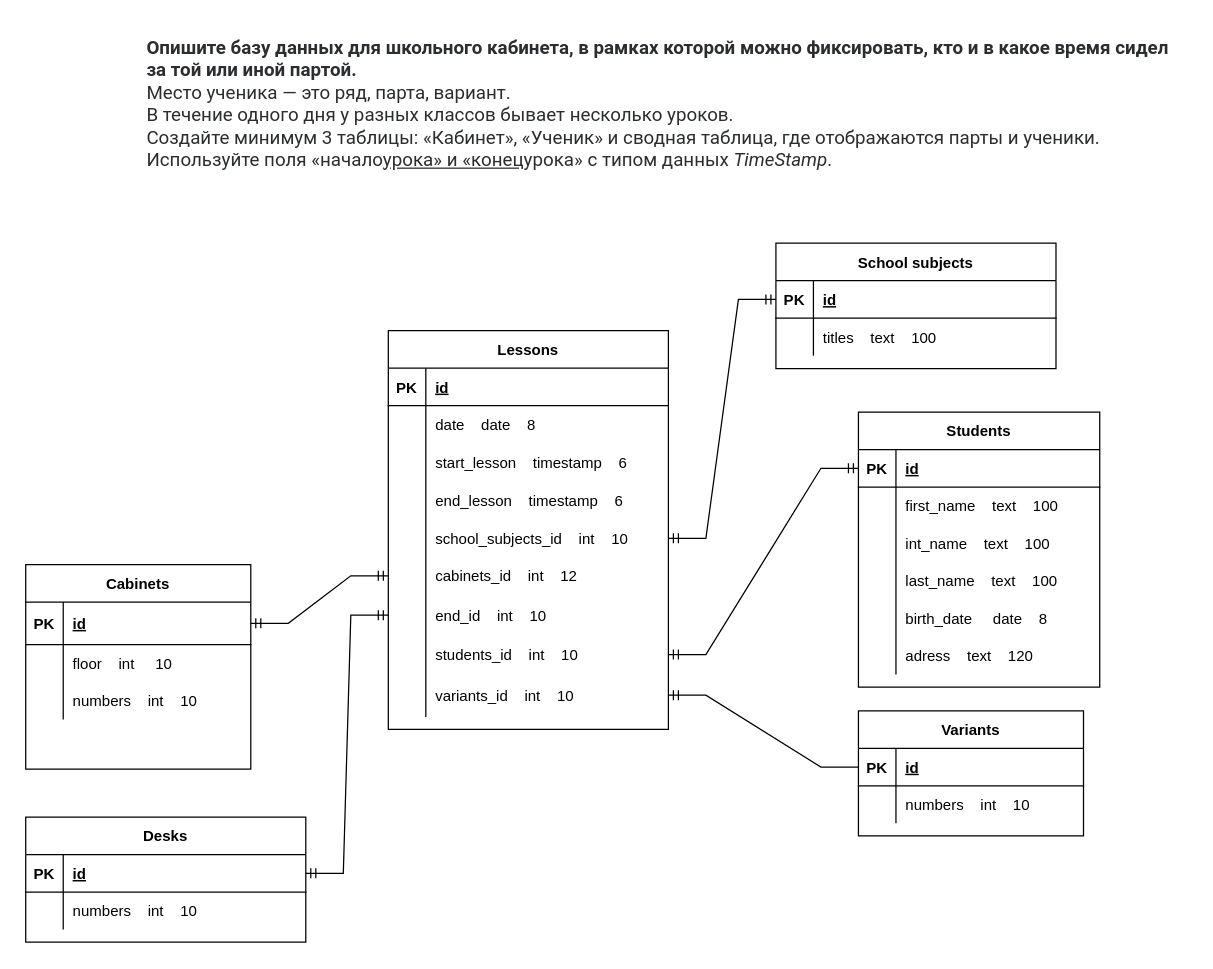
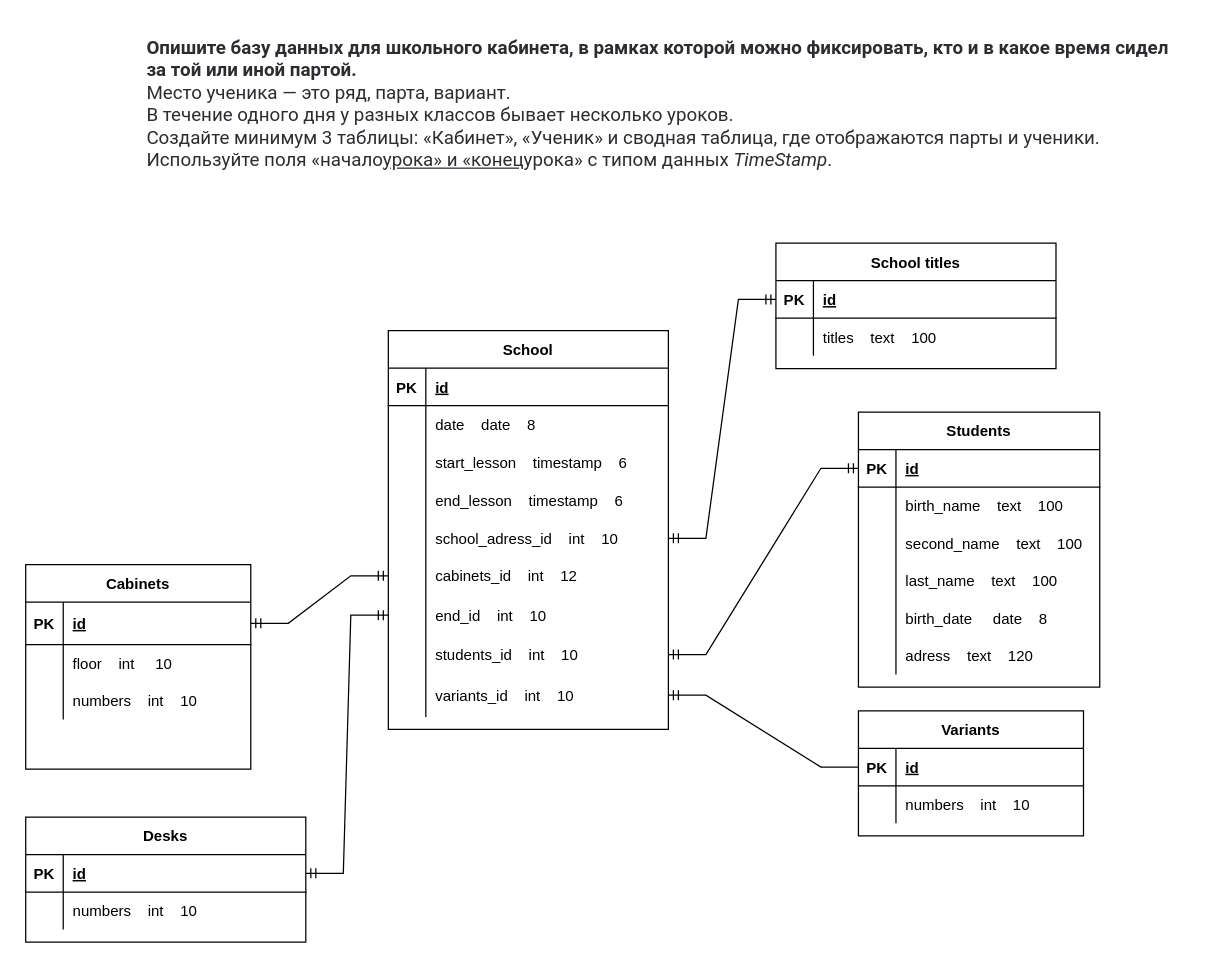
(915, 263) -> (915, 263)
(528, 350) -> (528, 350)
(1000, 506) -> (1000, 506)
(559, 539) -> (551, 539)
(1000, 544) -> (1014, 544)
